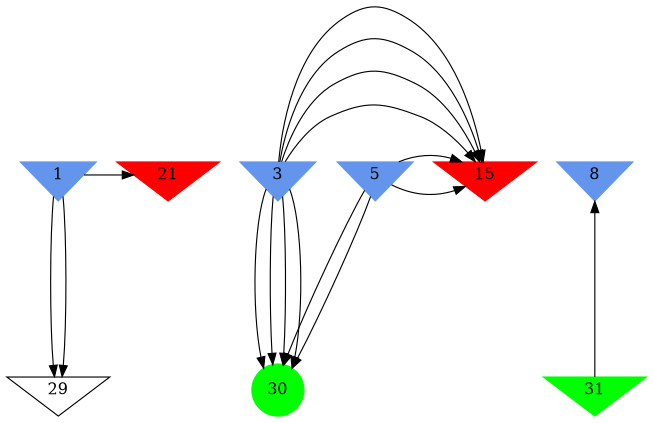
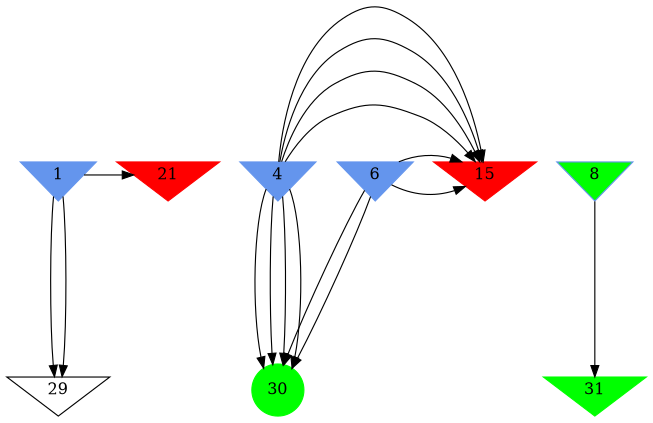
(278, 175) -> (278, 175)
(375, 175) -> (375, 175)
(595, 175) -> (595, 175)
(595, 295) -> (595, 283)
